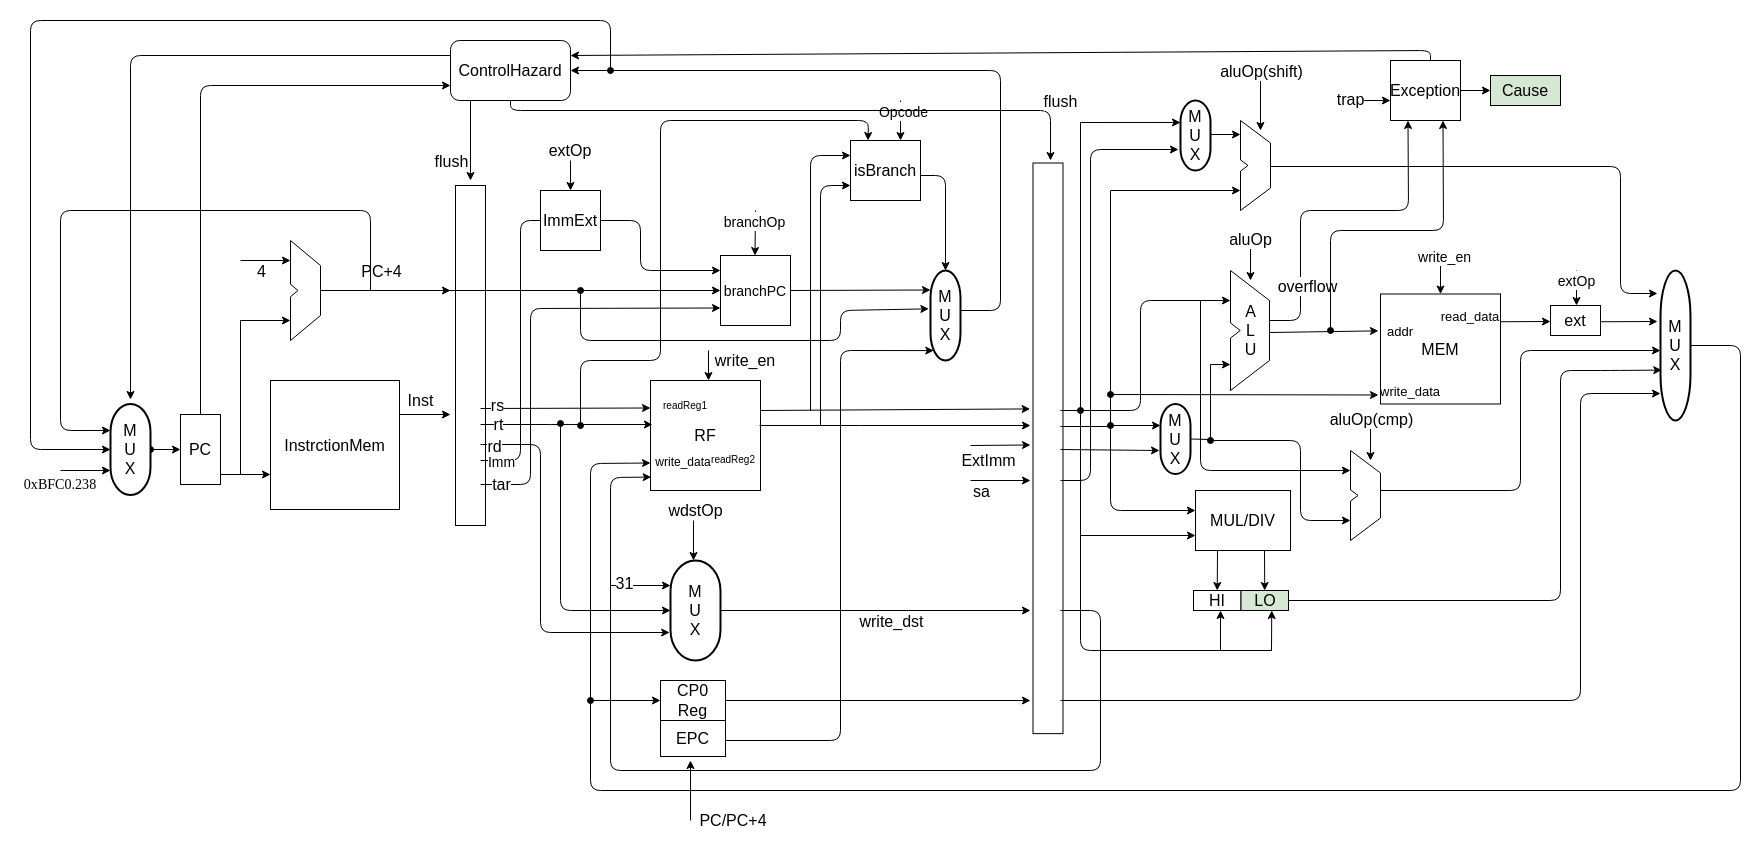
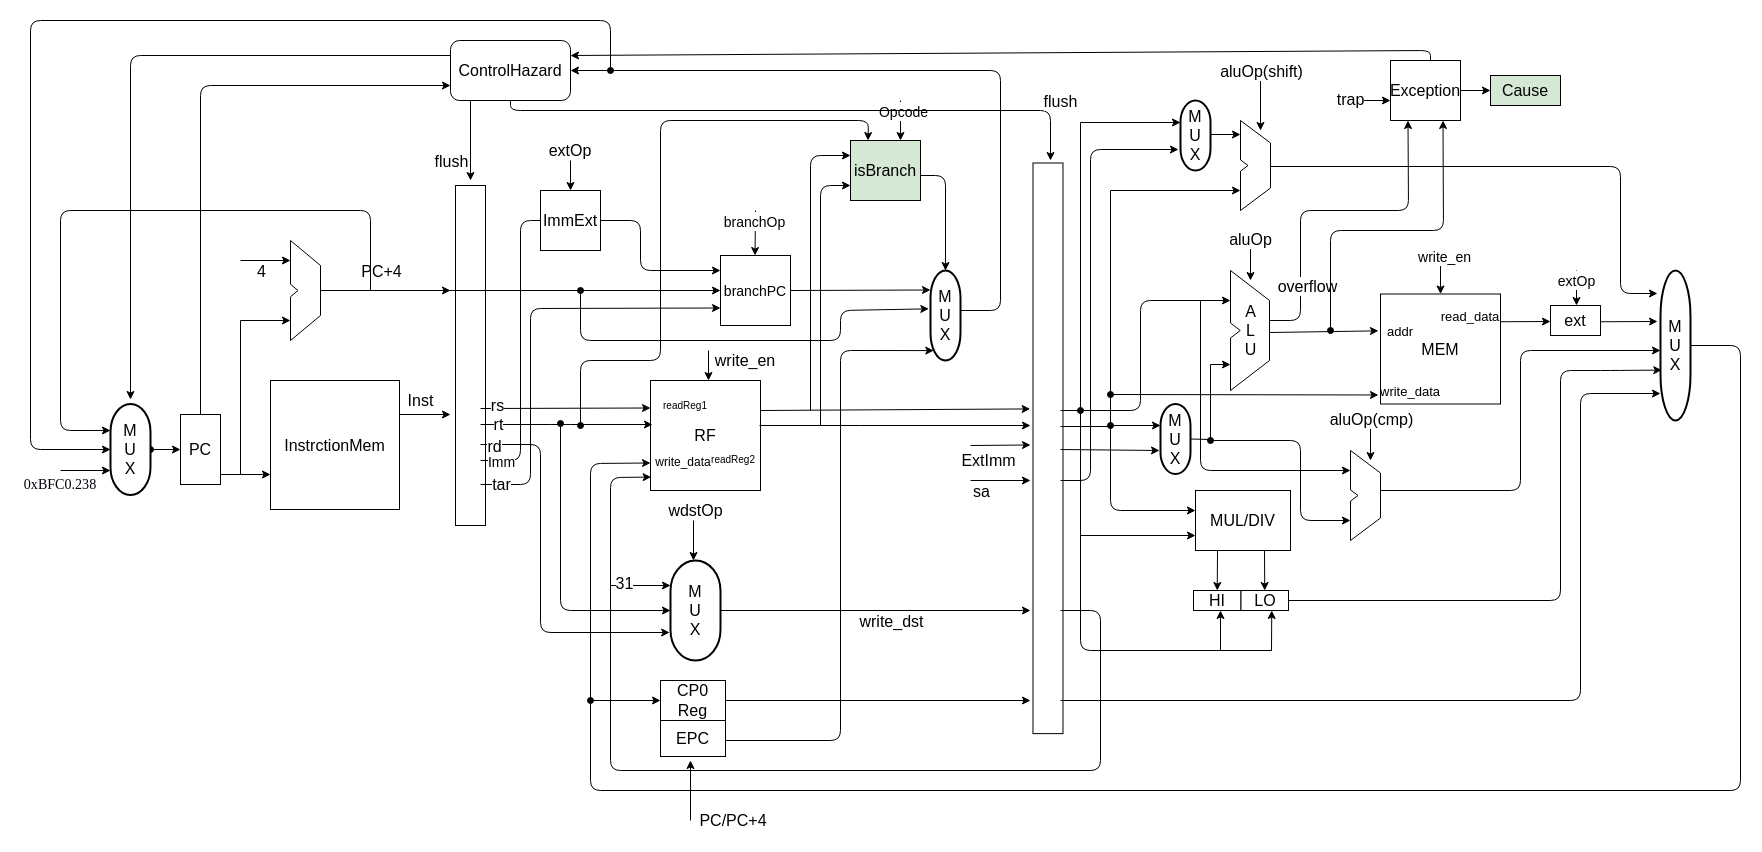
(886, 171) -> (886, 171)
(1265, 601) -> (1265, 601)
